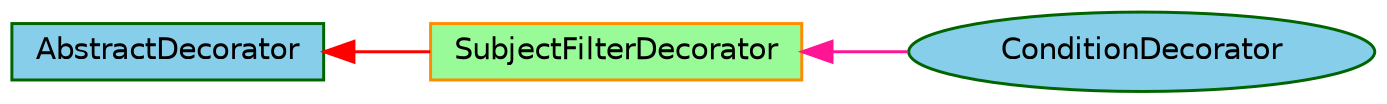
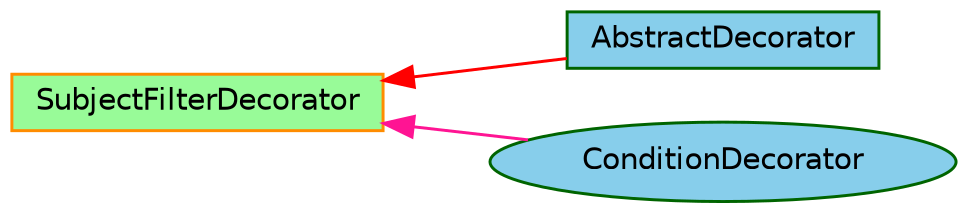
(392, 52) -> (490, 68)
